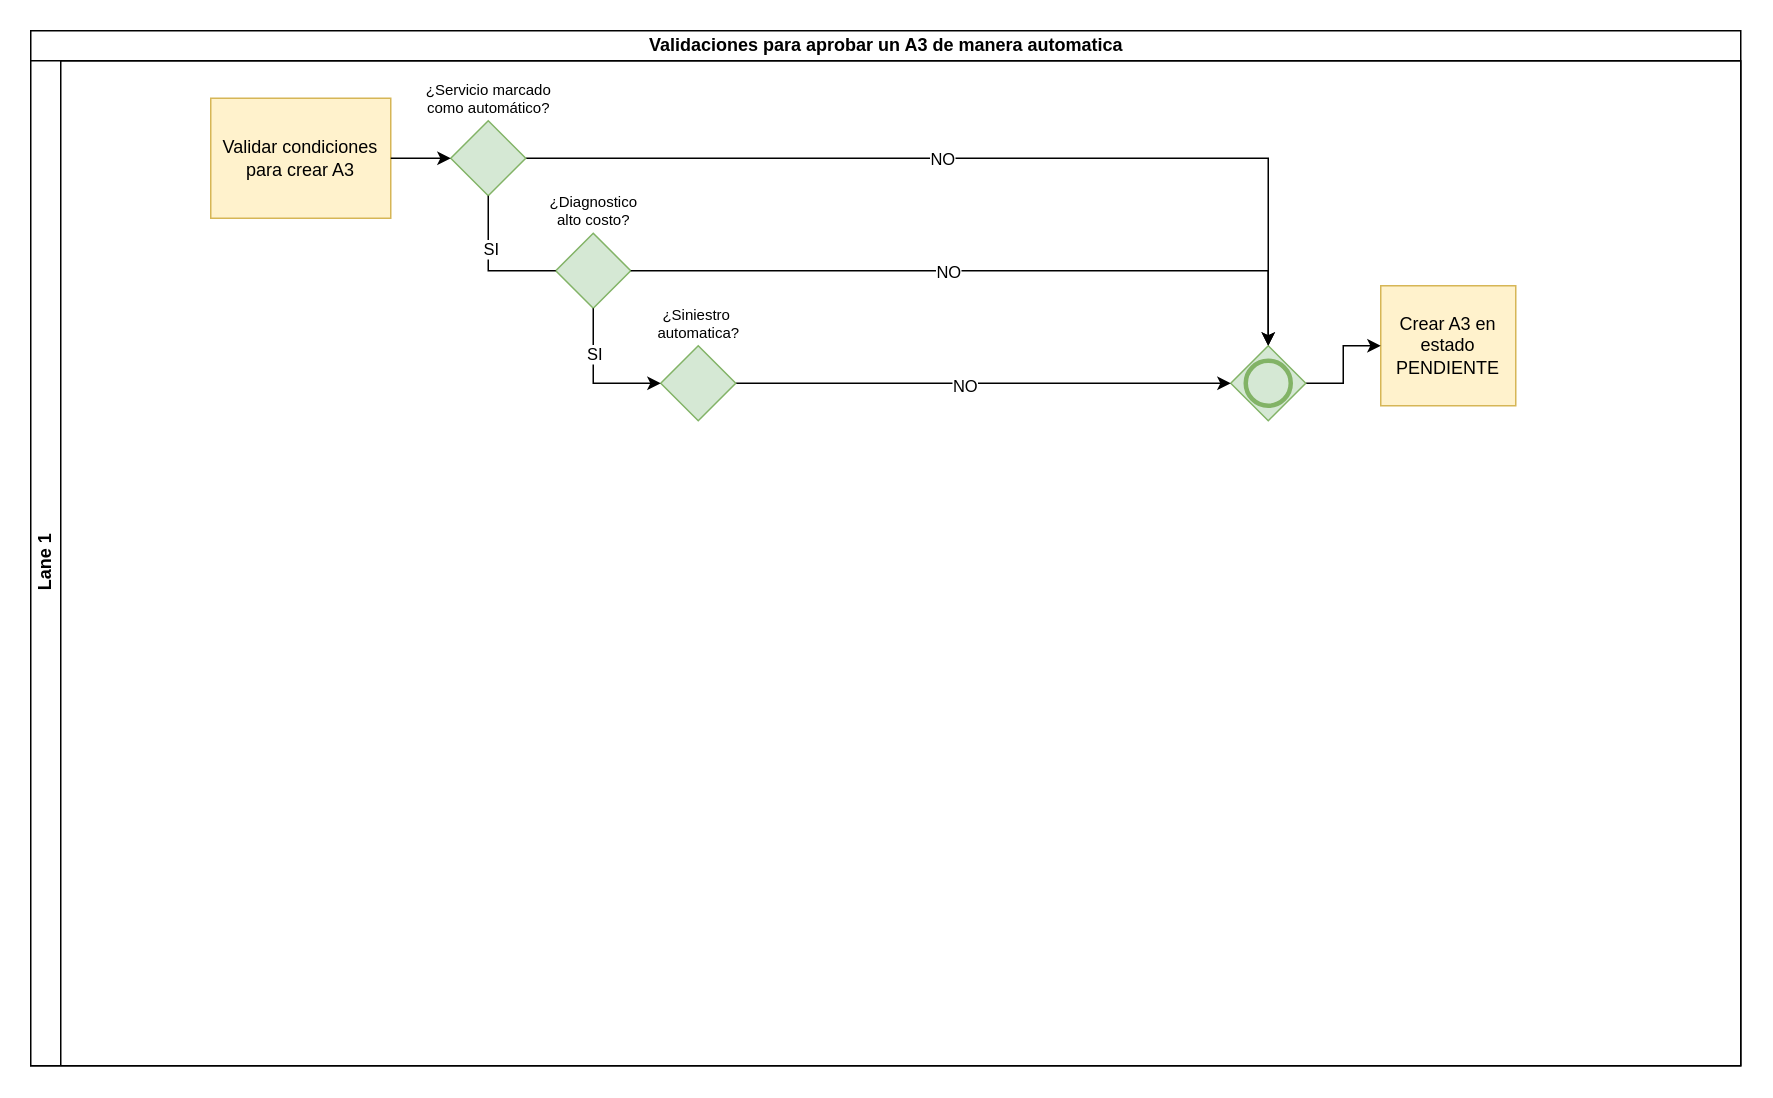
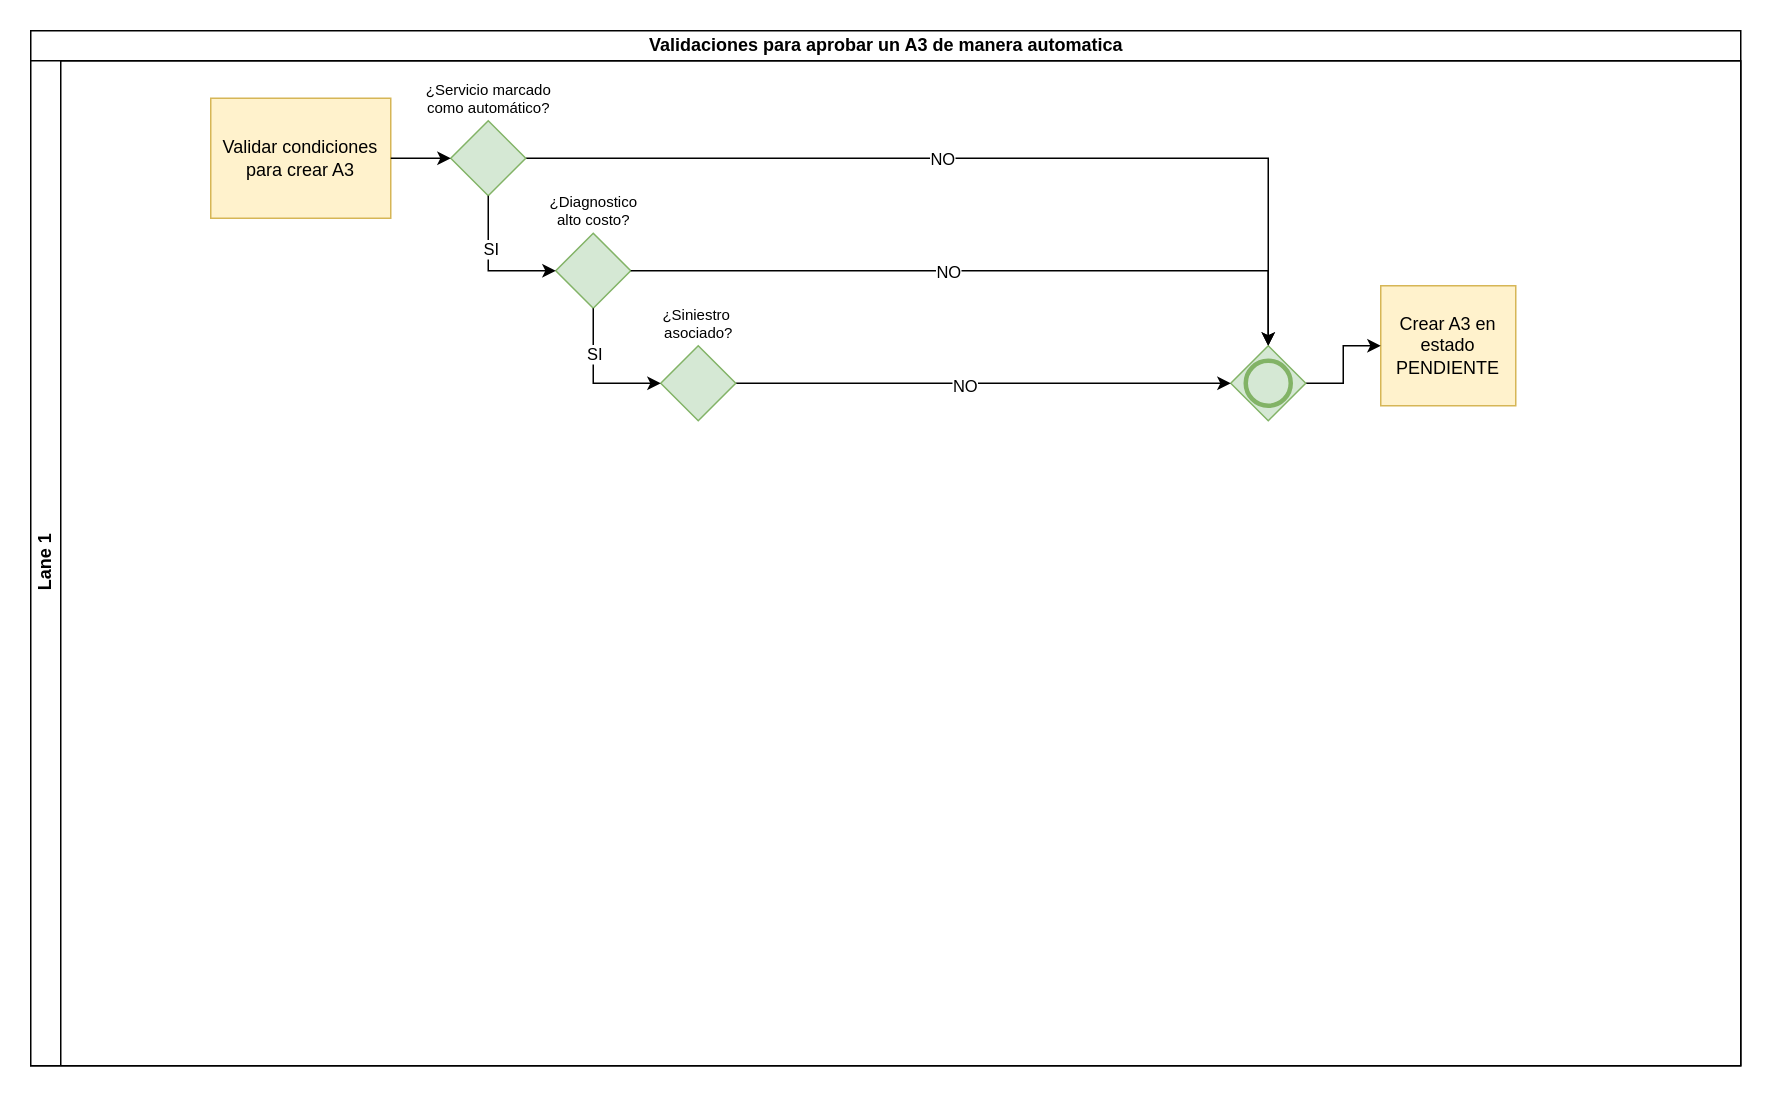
(548, 271) -> (544, 271)
(699, 323) -> (699, 323)
